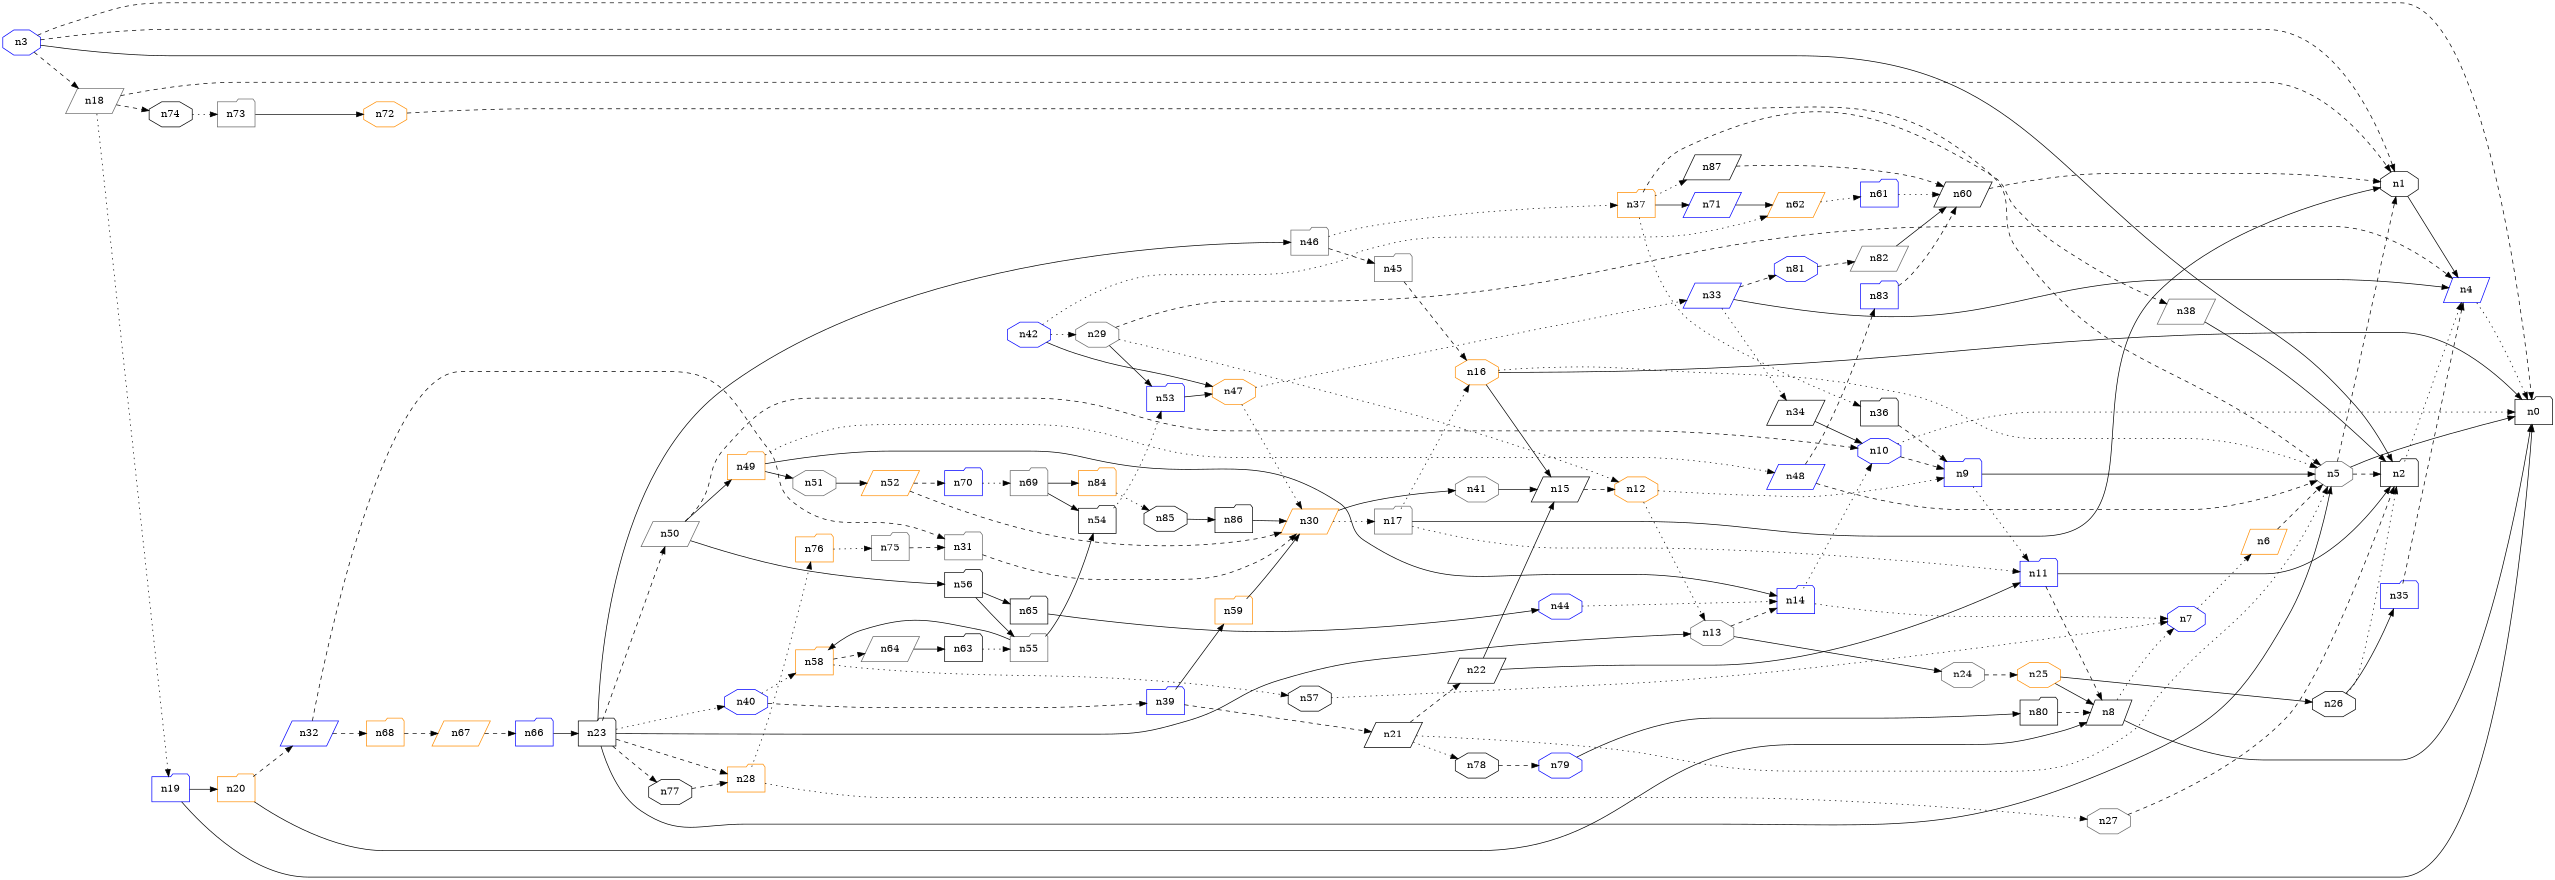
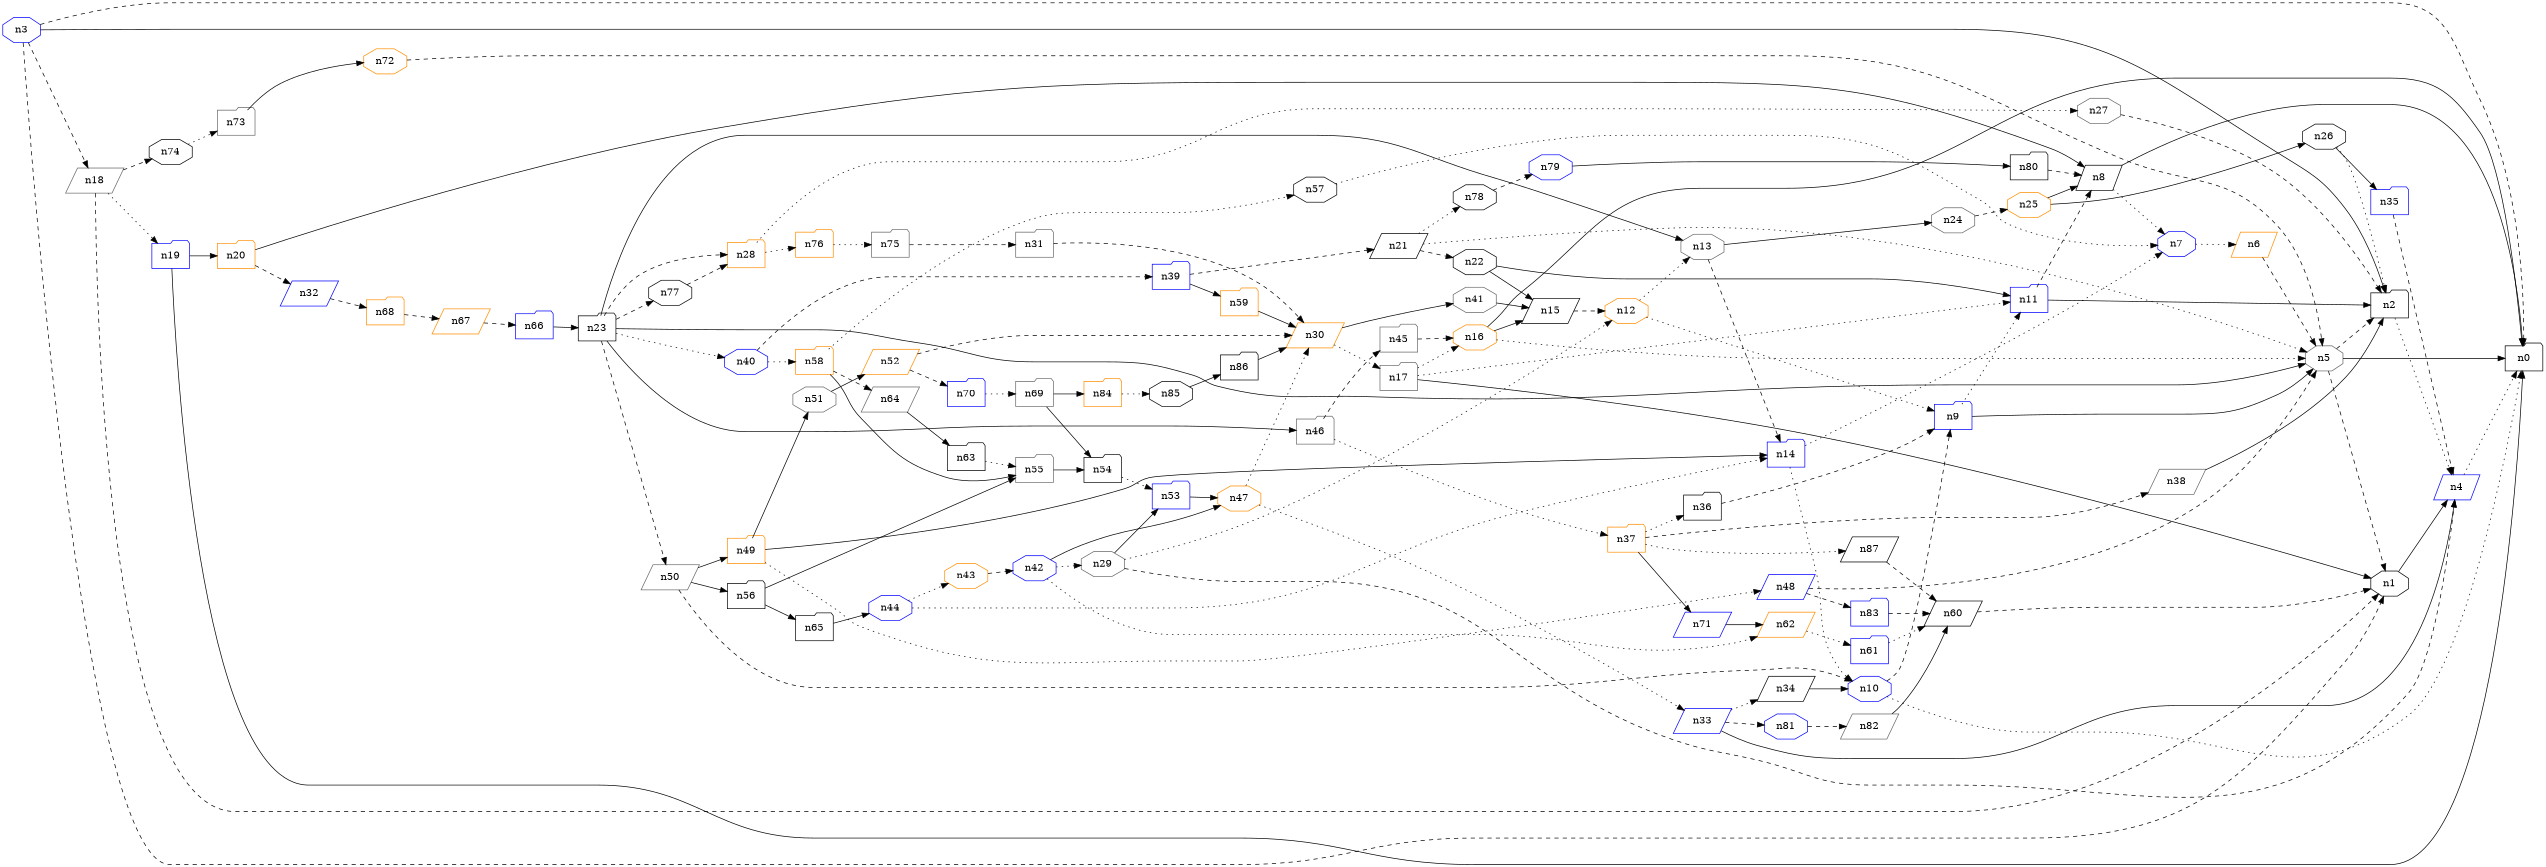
(541, 372) -> none
none -> (966, 576)
(921, 620) -> (903, 458)
(1477, 671) -> (1475, 262)
